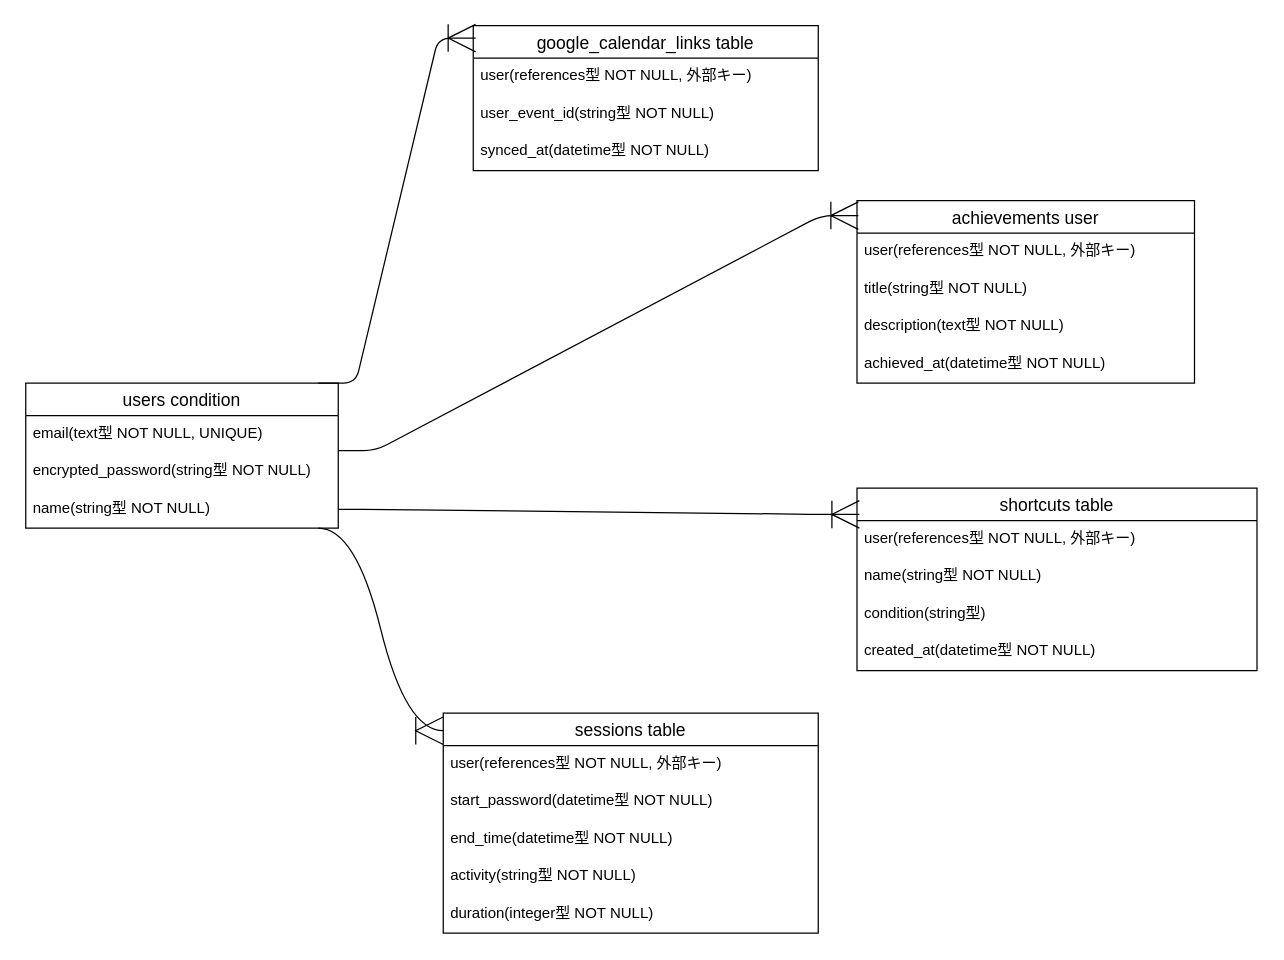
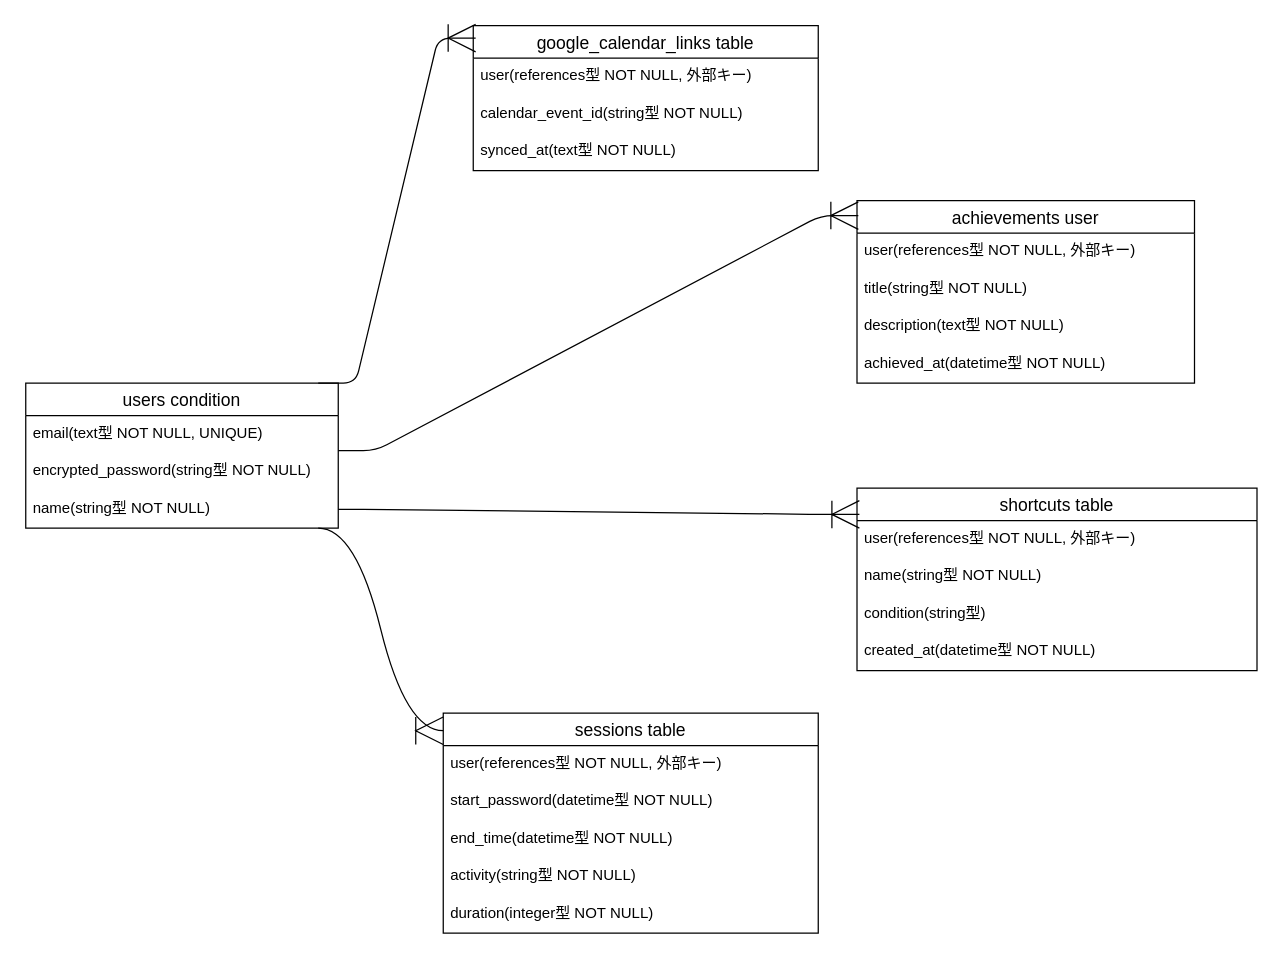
(606, 113) -> (621, 113)
(599, 150) -> (584, 150)
